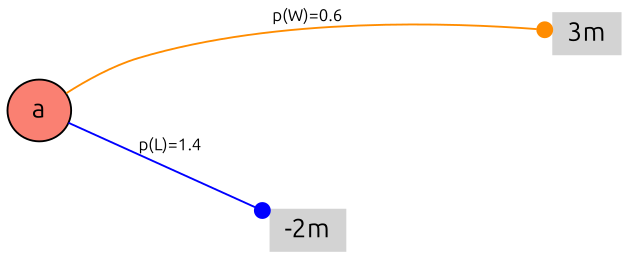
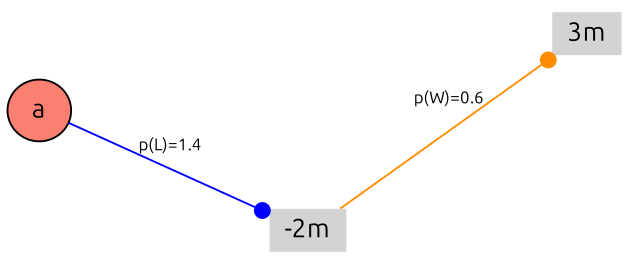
(296, 30) -> (441, 137)
